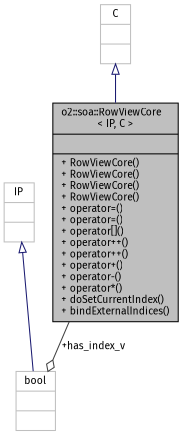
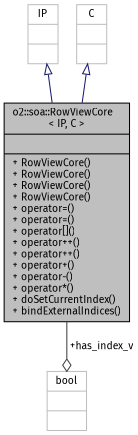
(28, 312) -> (50, 89)
